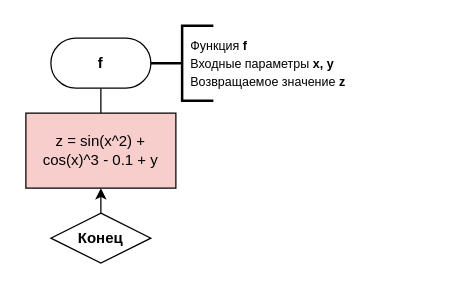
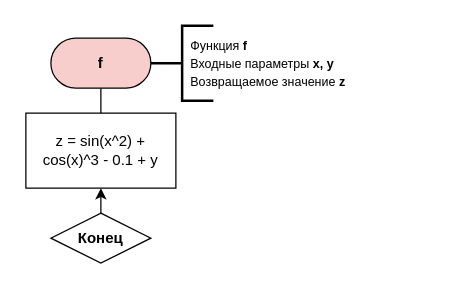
(101, 63) -> (101, 63)
(101, 151) -> (101, 151)
